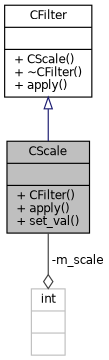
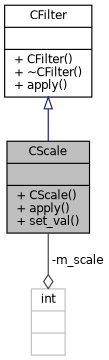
(44, 60) -> (44, 60)
(46, 196) -> (46, 196)
